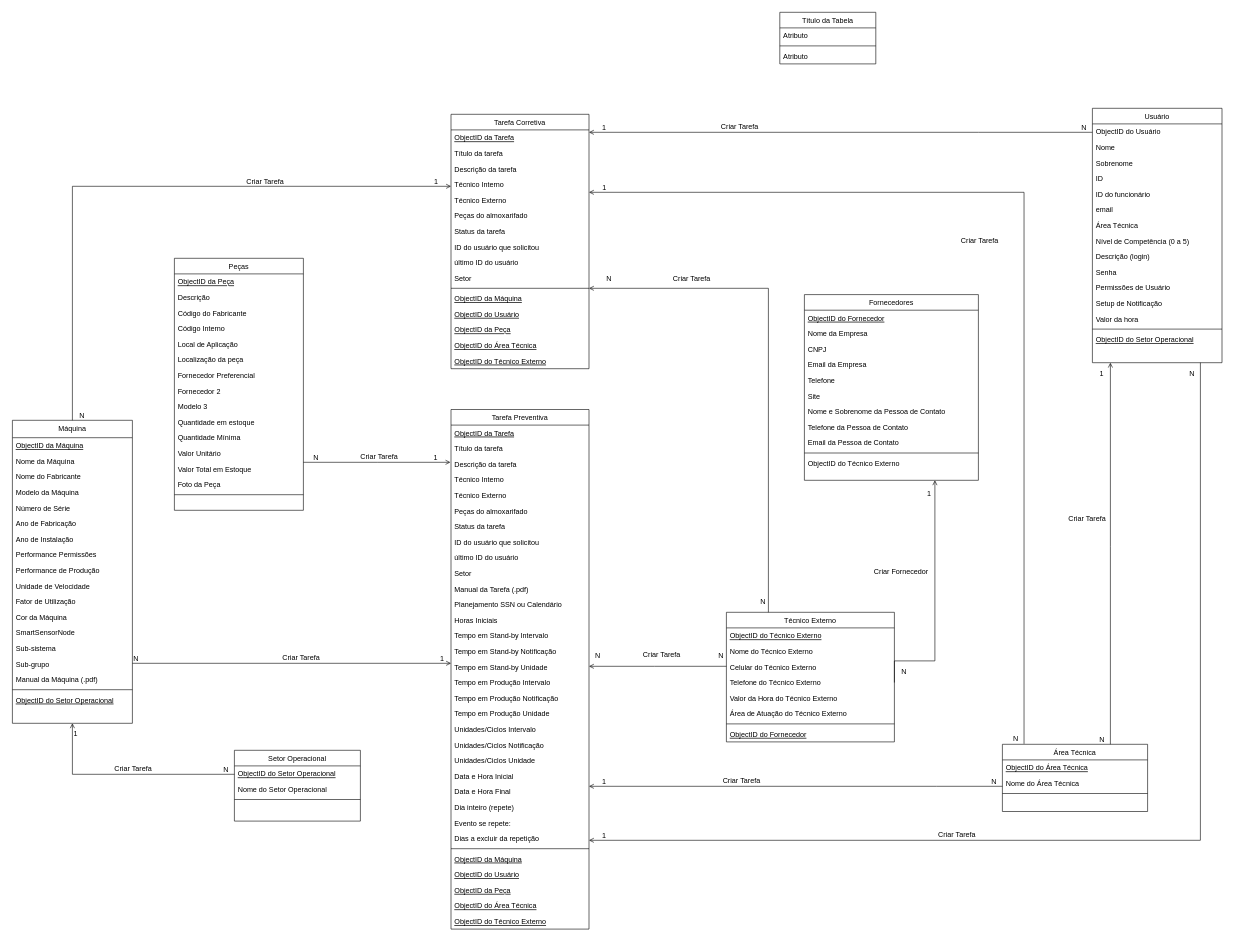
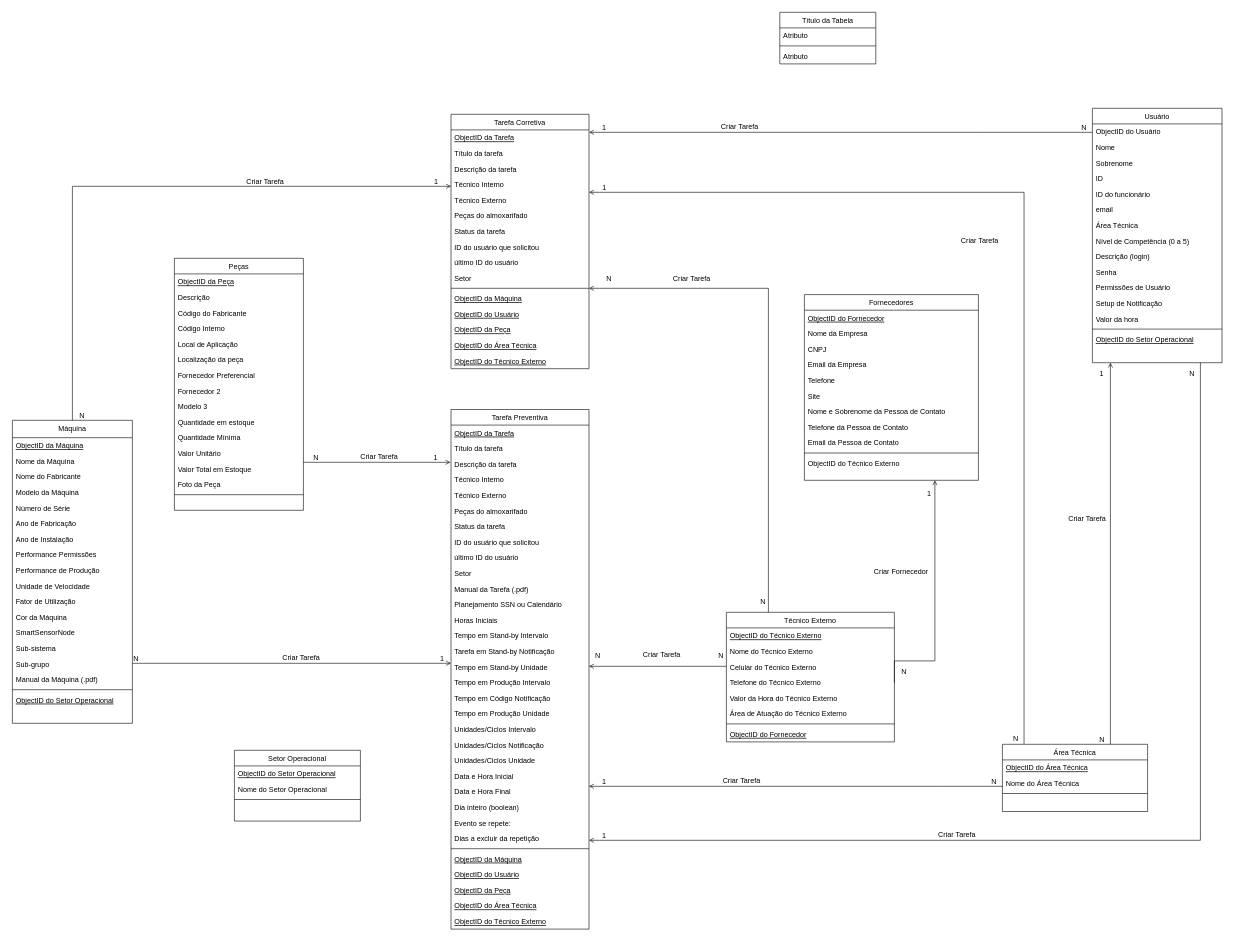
(508, 652) -> (510, 652)
(508, 698) -> (503, 698)
(128, 774) -> none
(490, 808) -> (491, 808)
